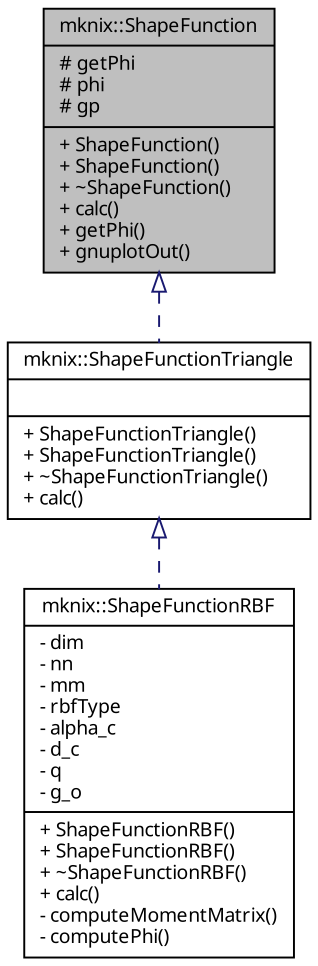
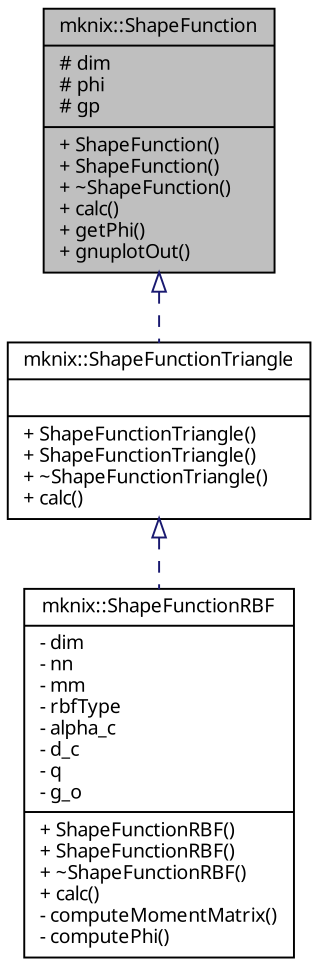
(98, 64) -> (85, 64)
